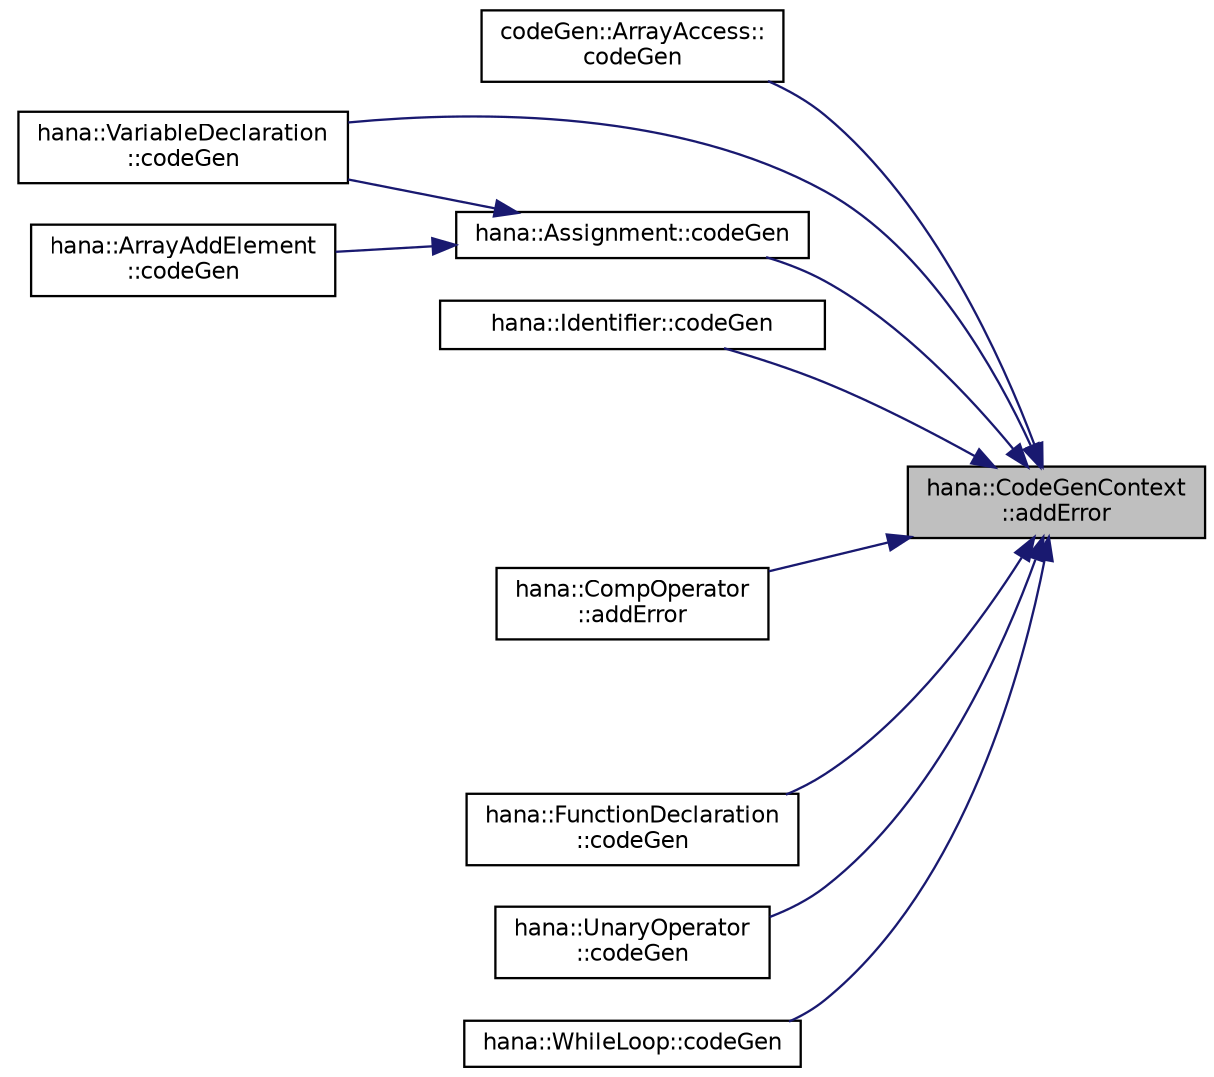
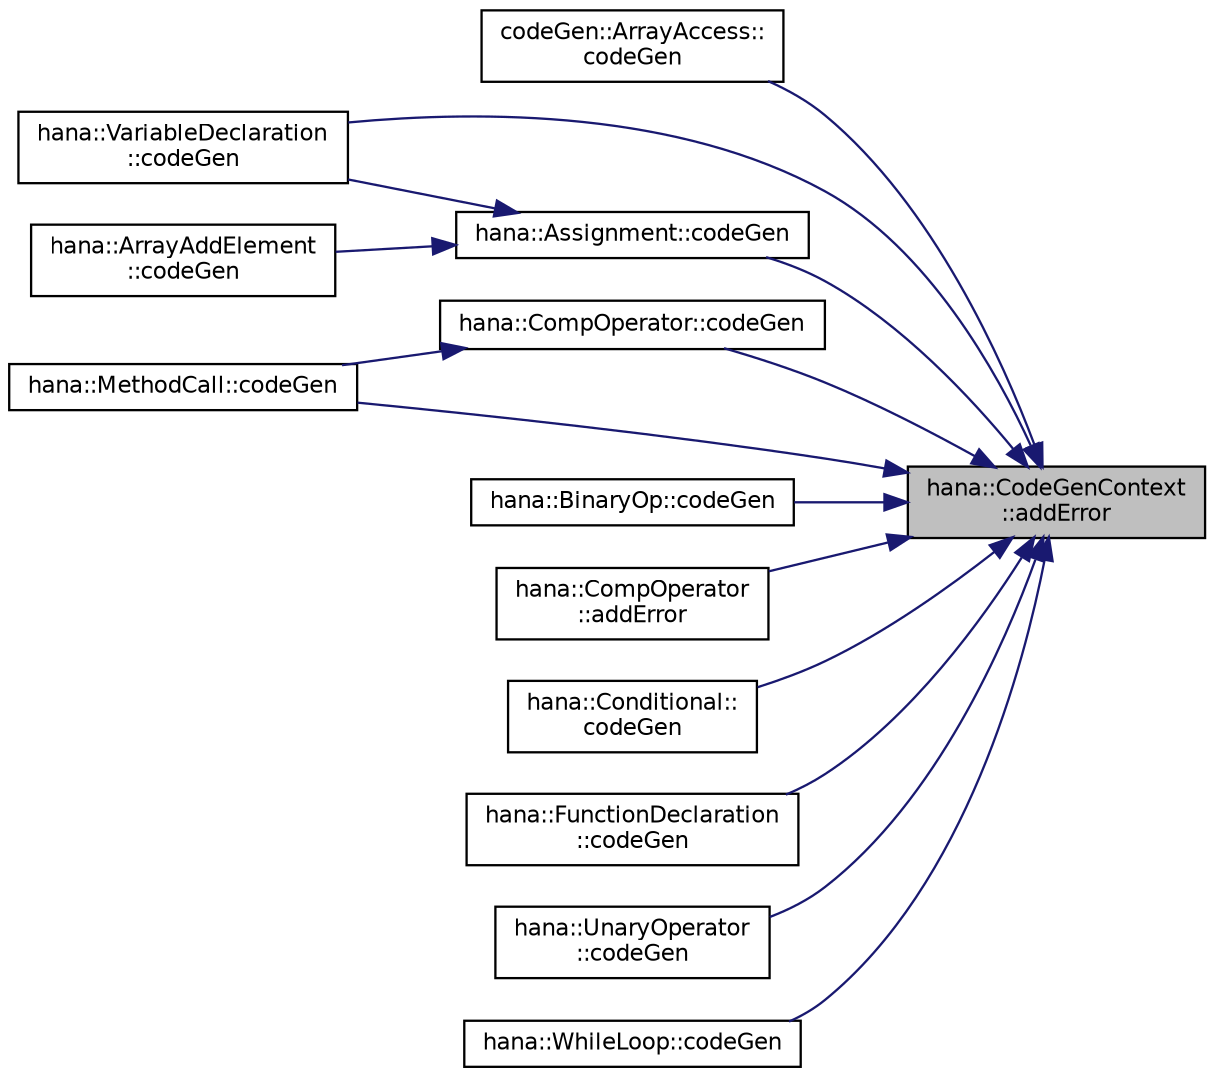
(632, 325) -> (632, 325)
none -> (183, 387)
none -> (632, 502)
none -> (632, 717)
